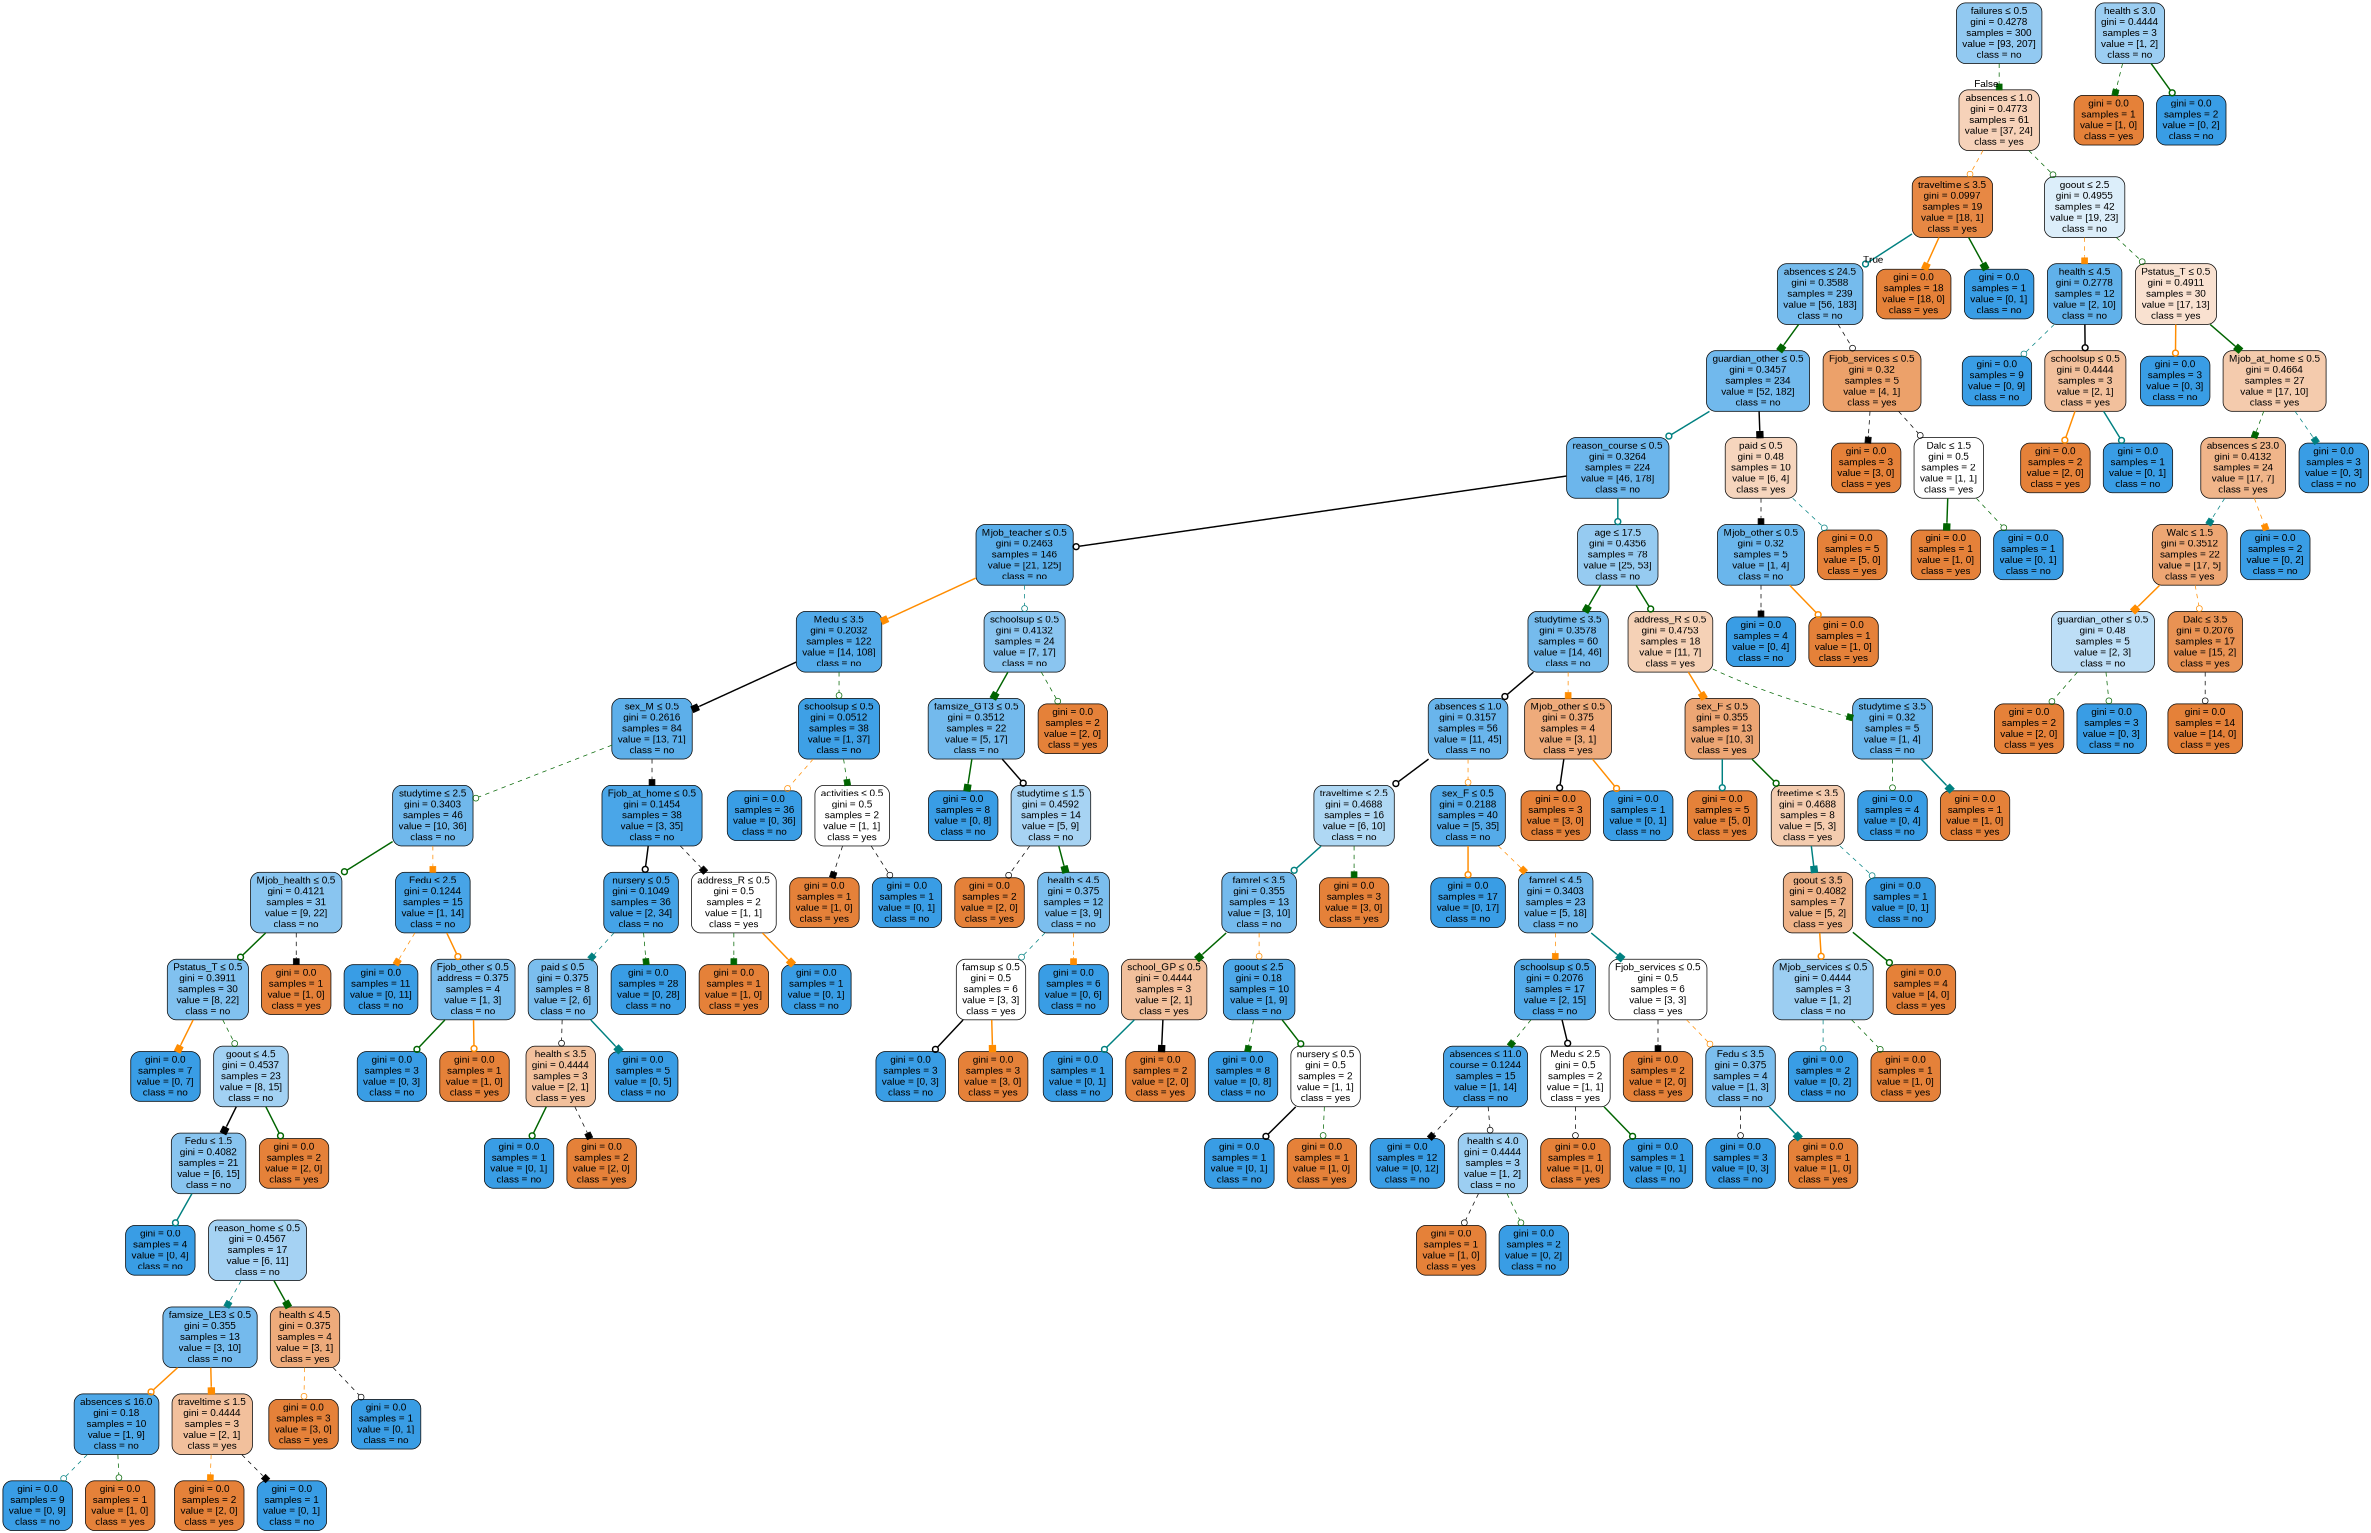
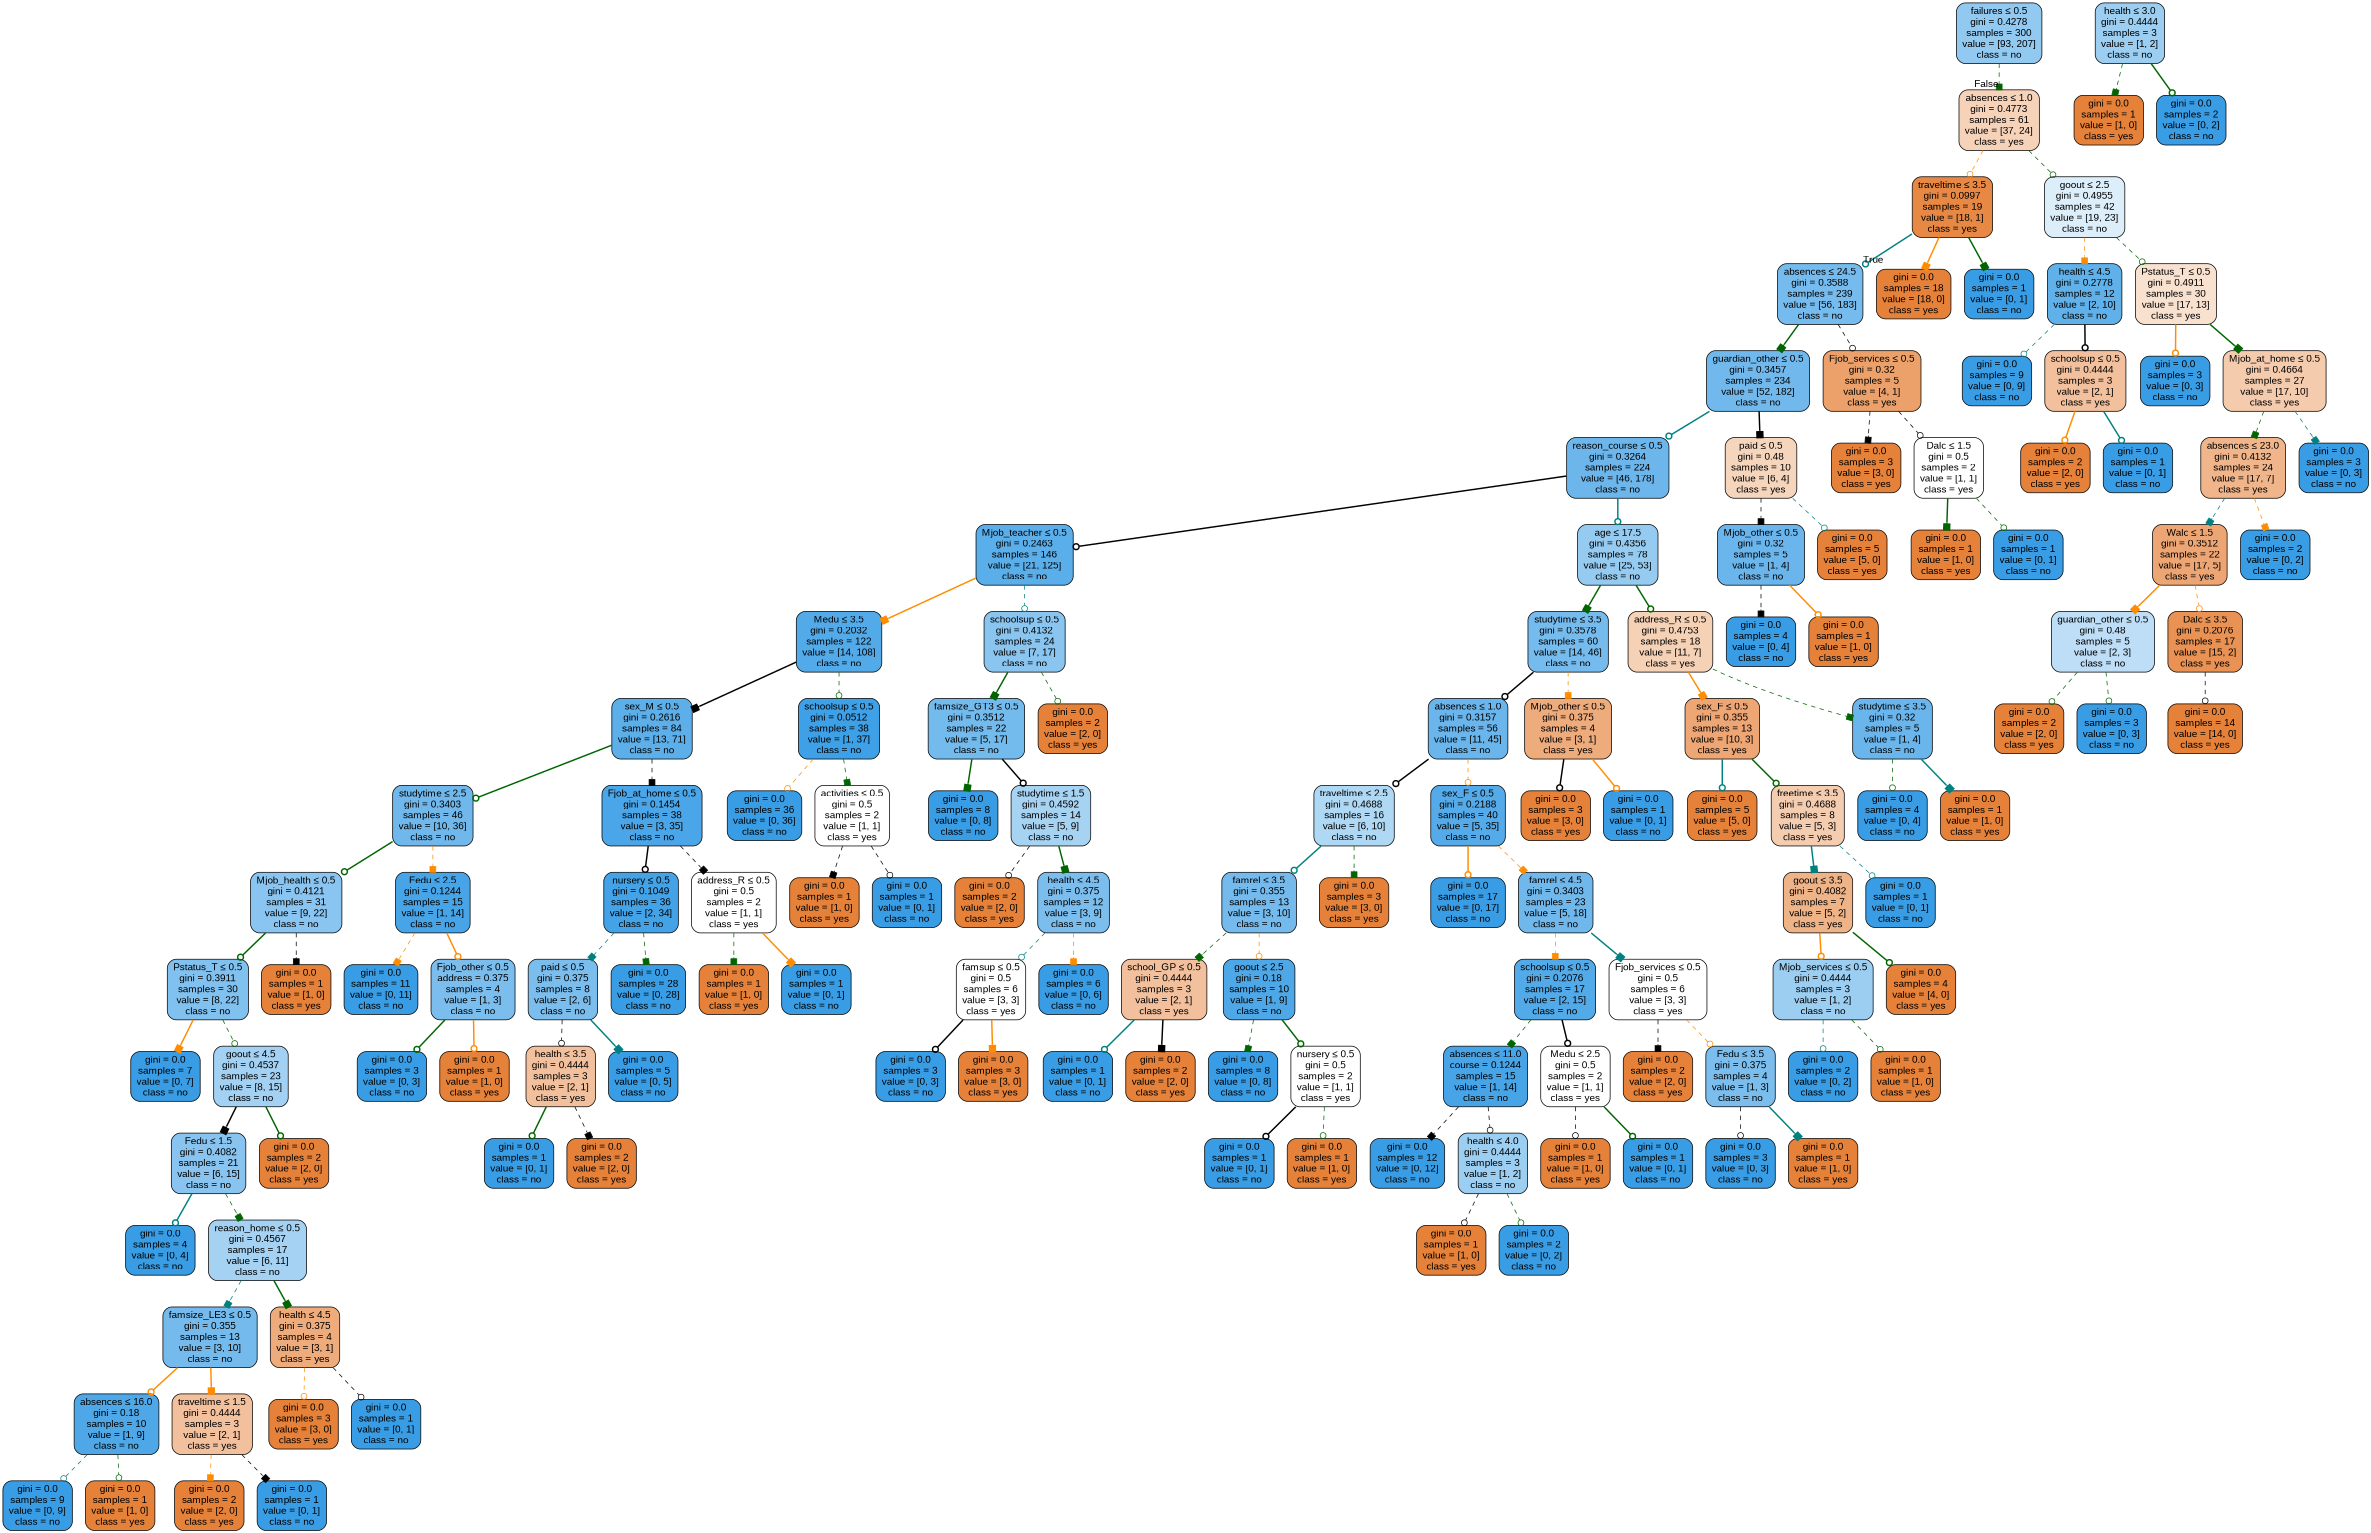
(545, 771) -> (545, 771)
(1214, 944) -> (1214, 944)
none -> (231, 1204)
